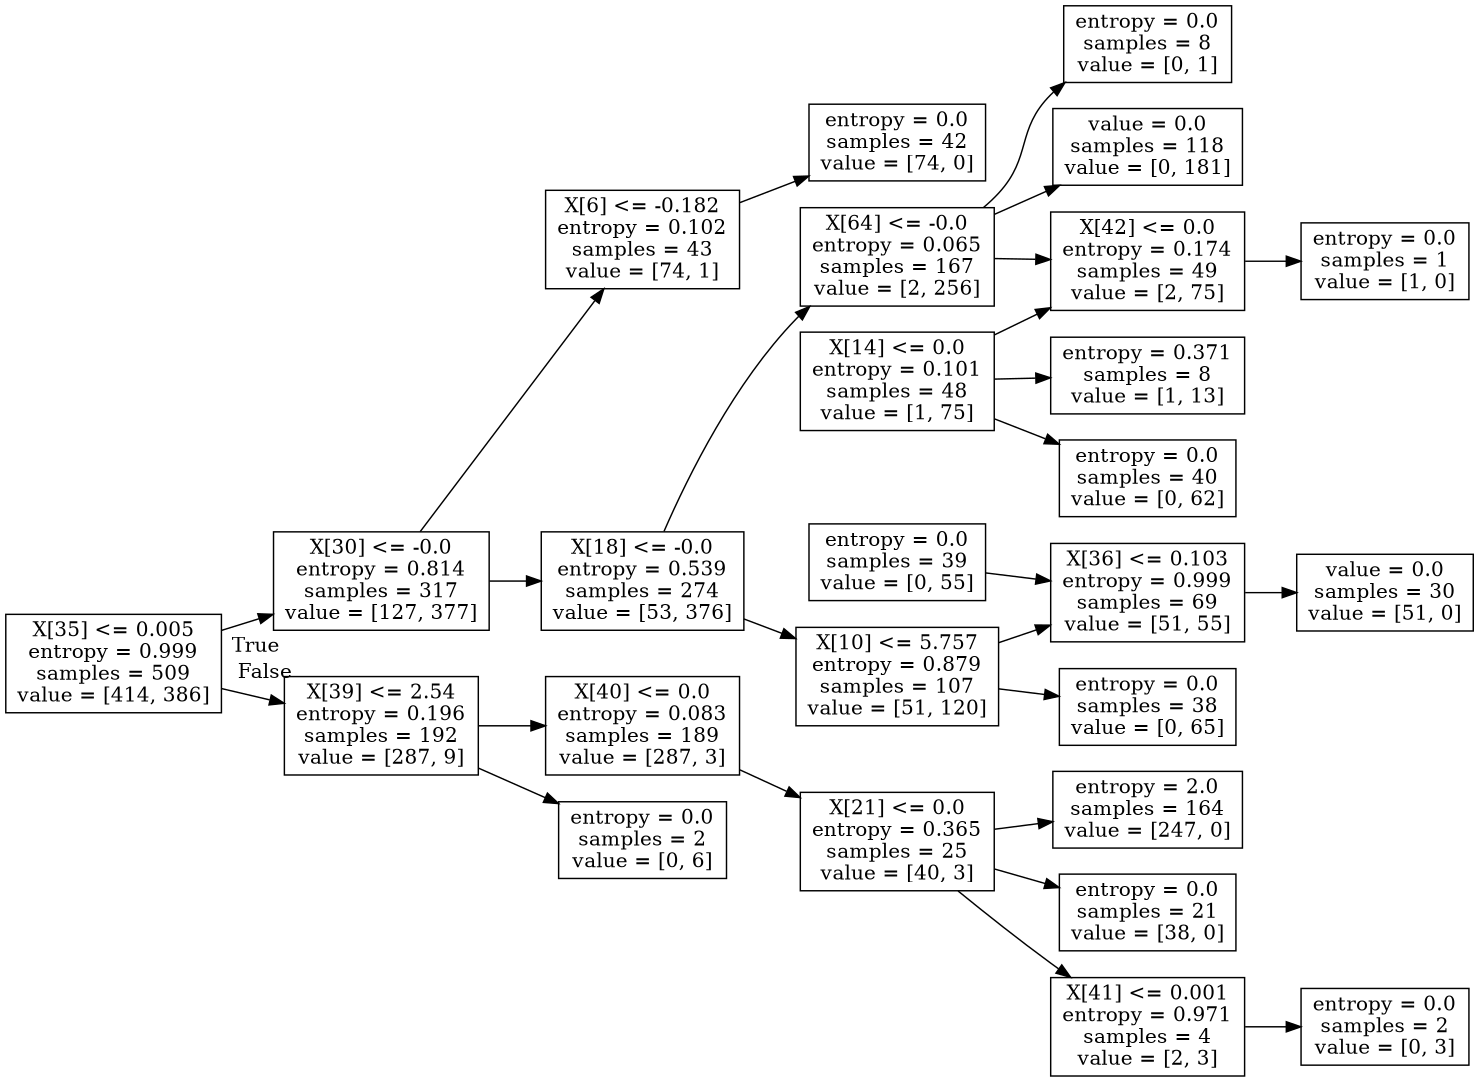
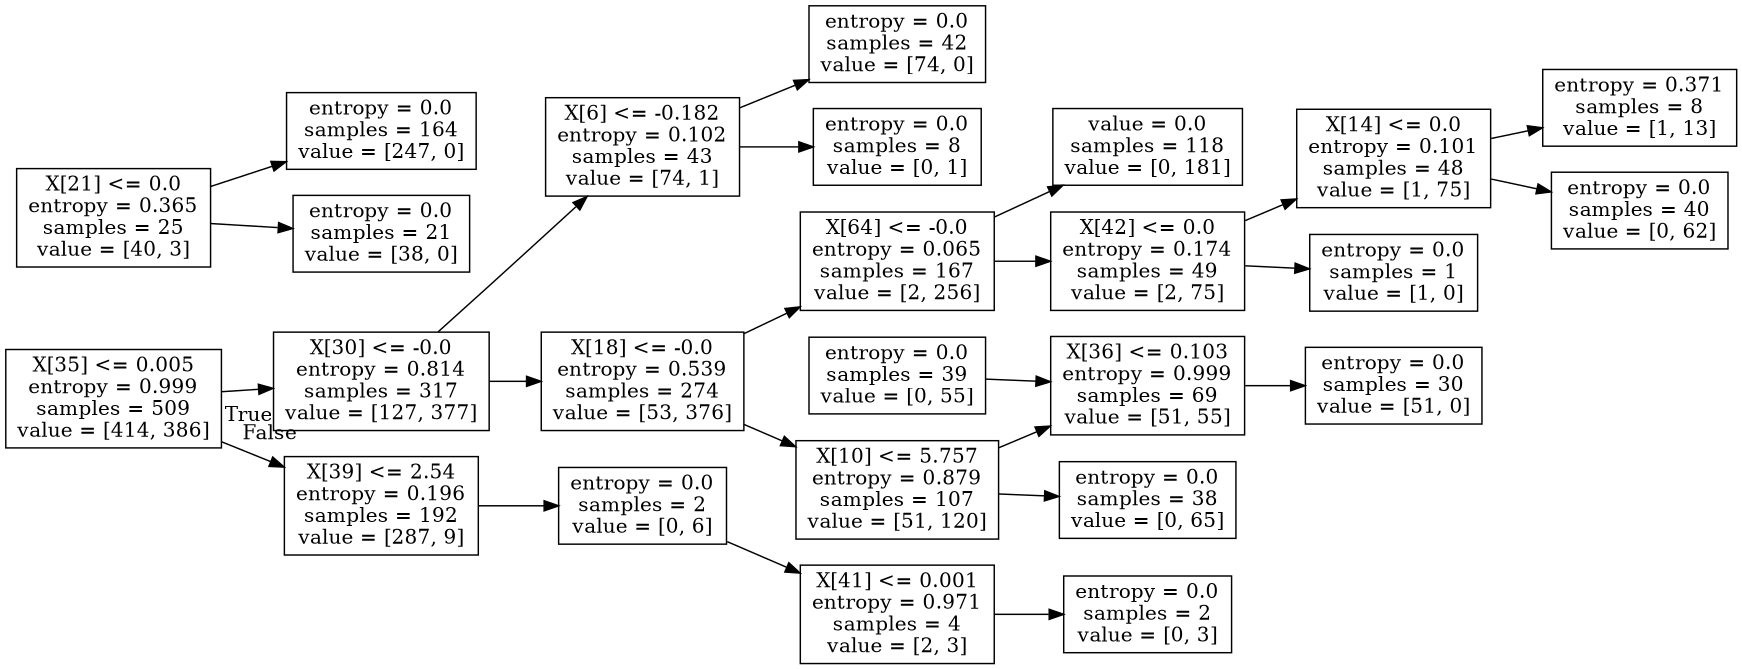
(1022, 152) -> (769, 147)
(1016, 324) -> (1264, 213)
(1385, 593) -> (1394, 386)
(643, 726) -> none
(1148, 810) -> (381, 131)
(1008, 931) -> (757, 554)
